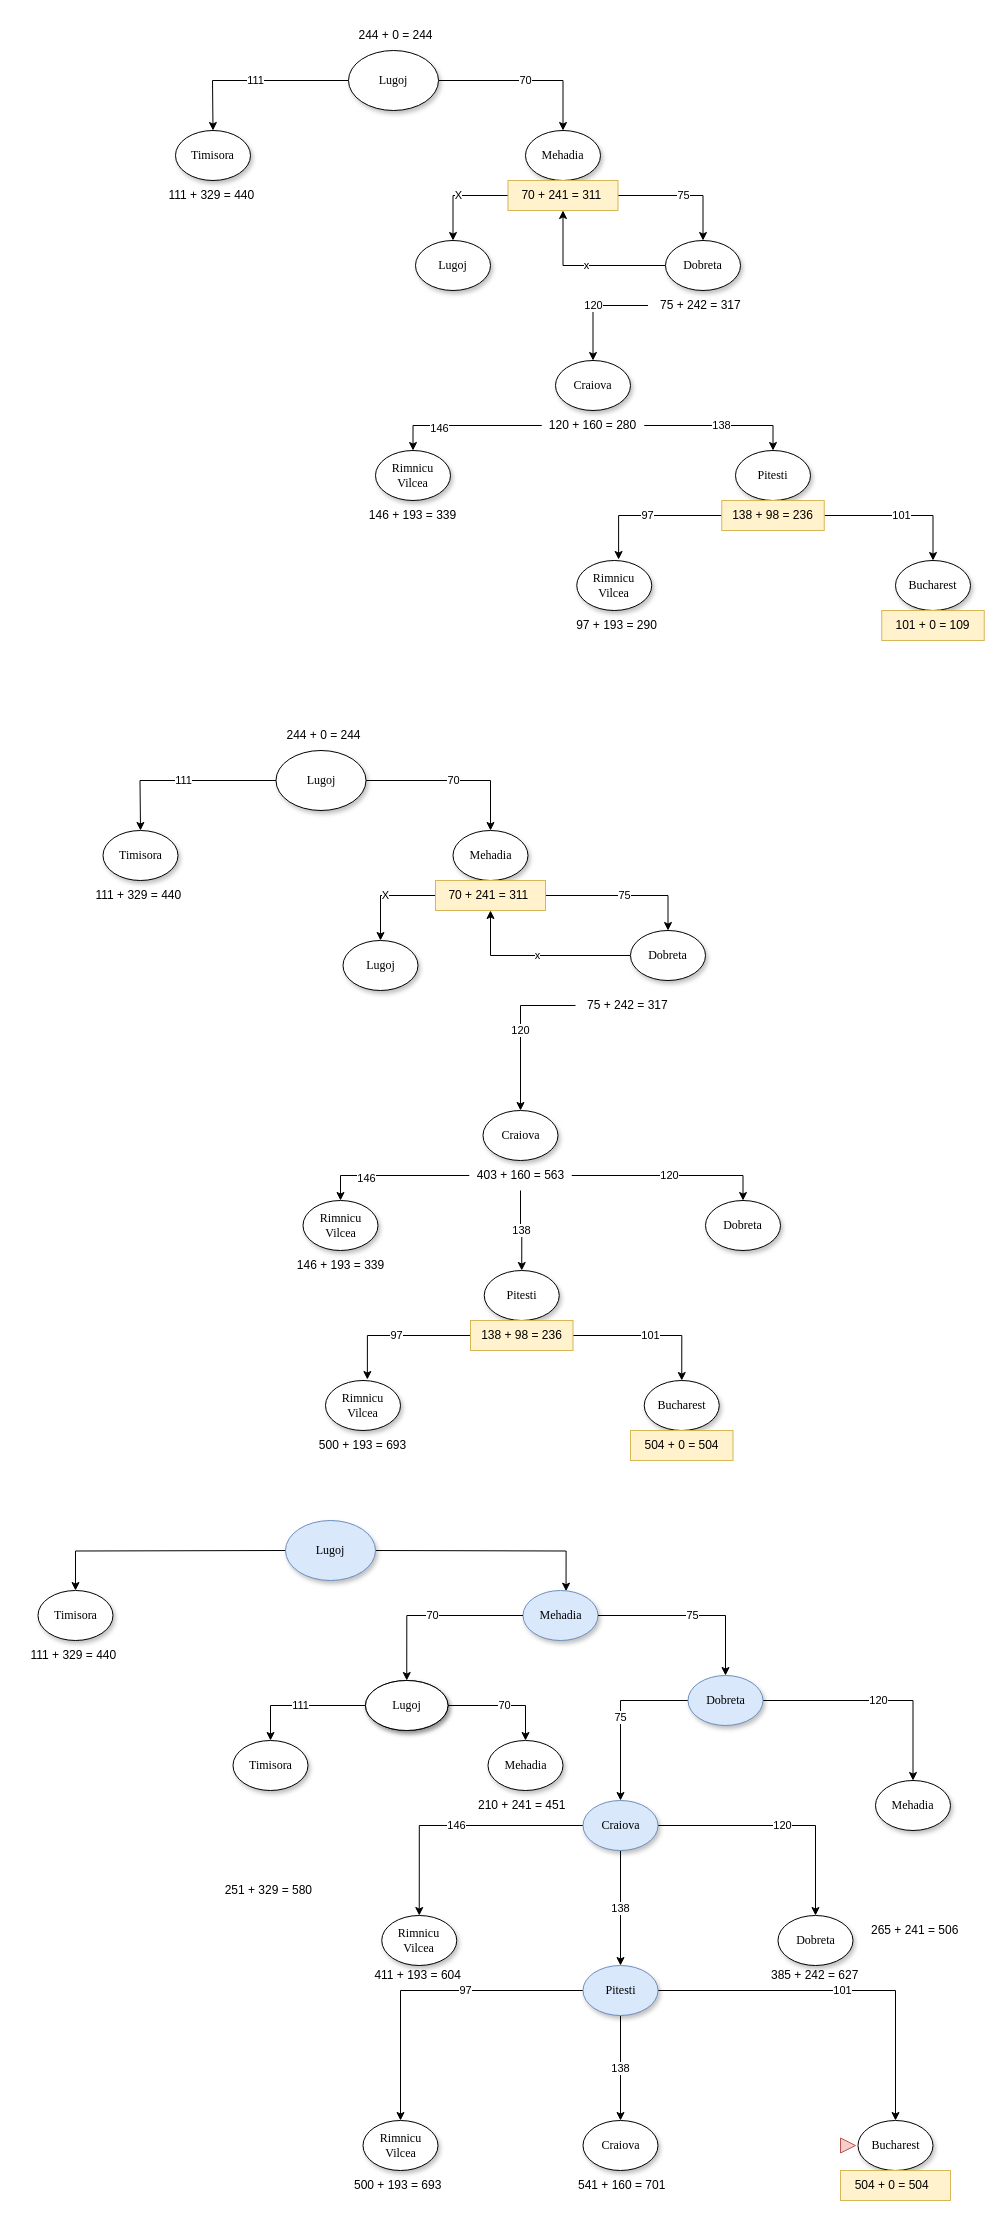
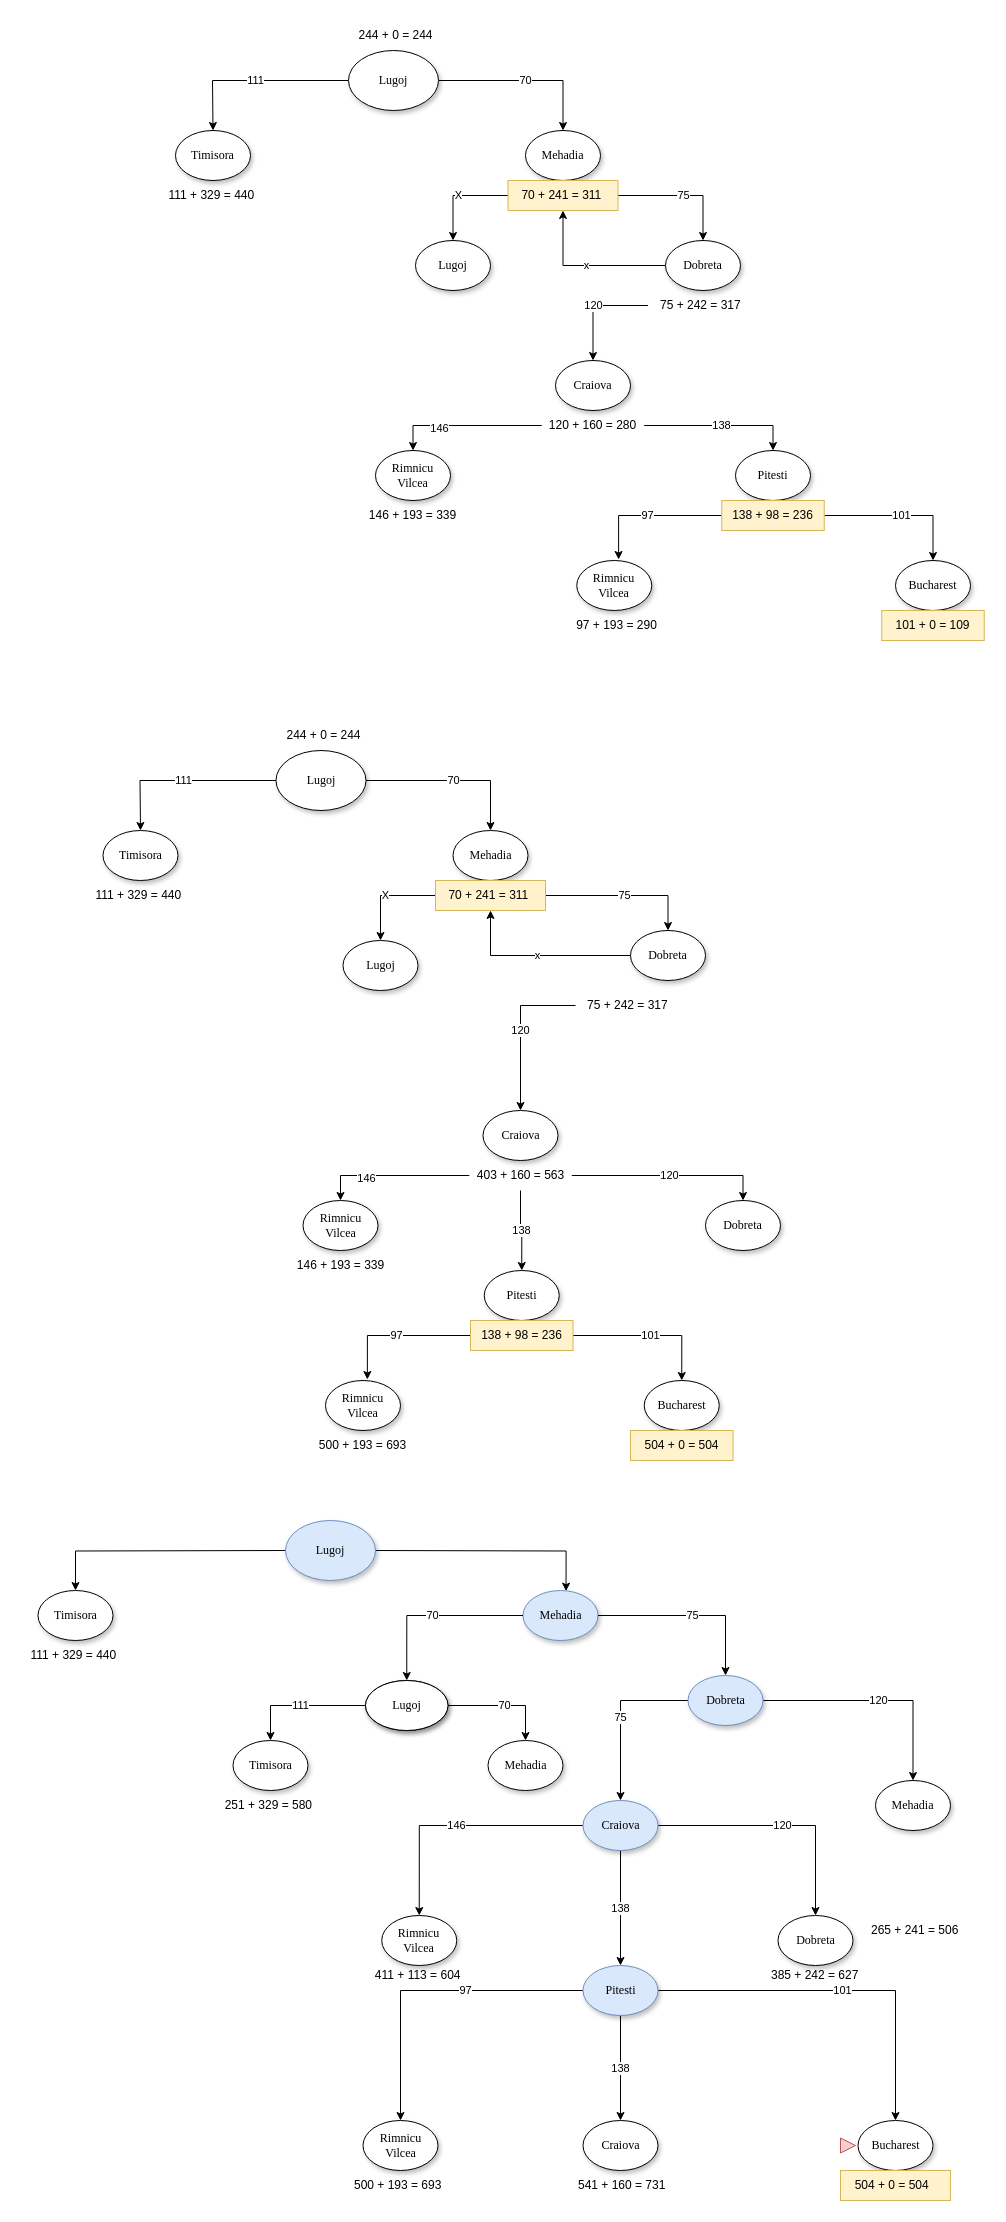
(526, 1806) -> none
(271, 1891) -> (271, 1806)
(422, 1976) -> (422, 1976)
(626, 2186) -> (626, 2186)
